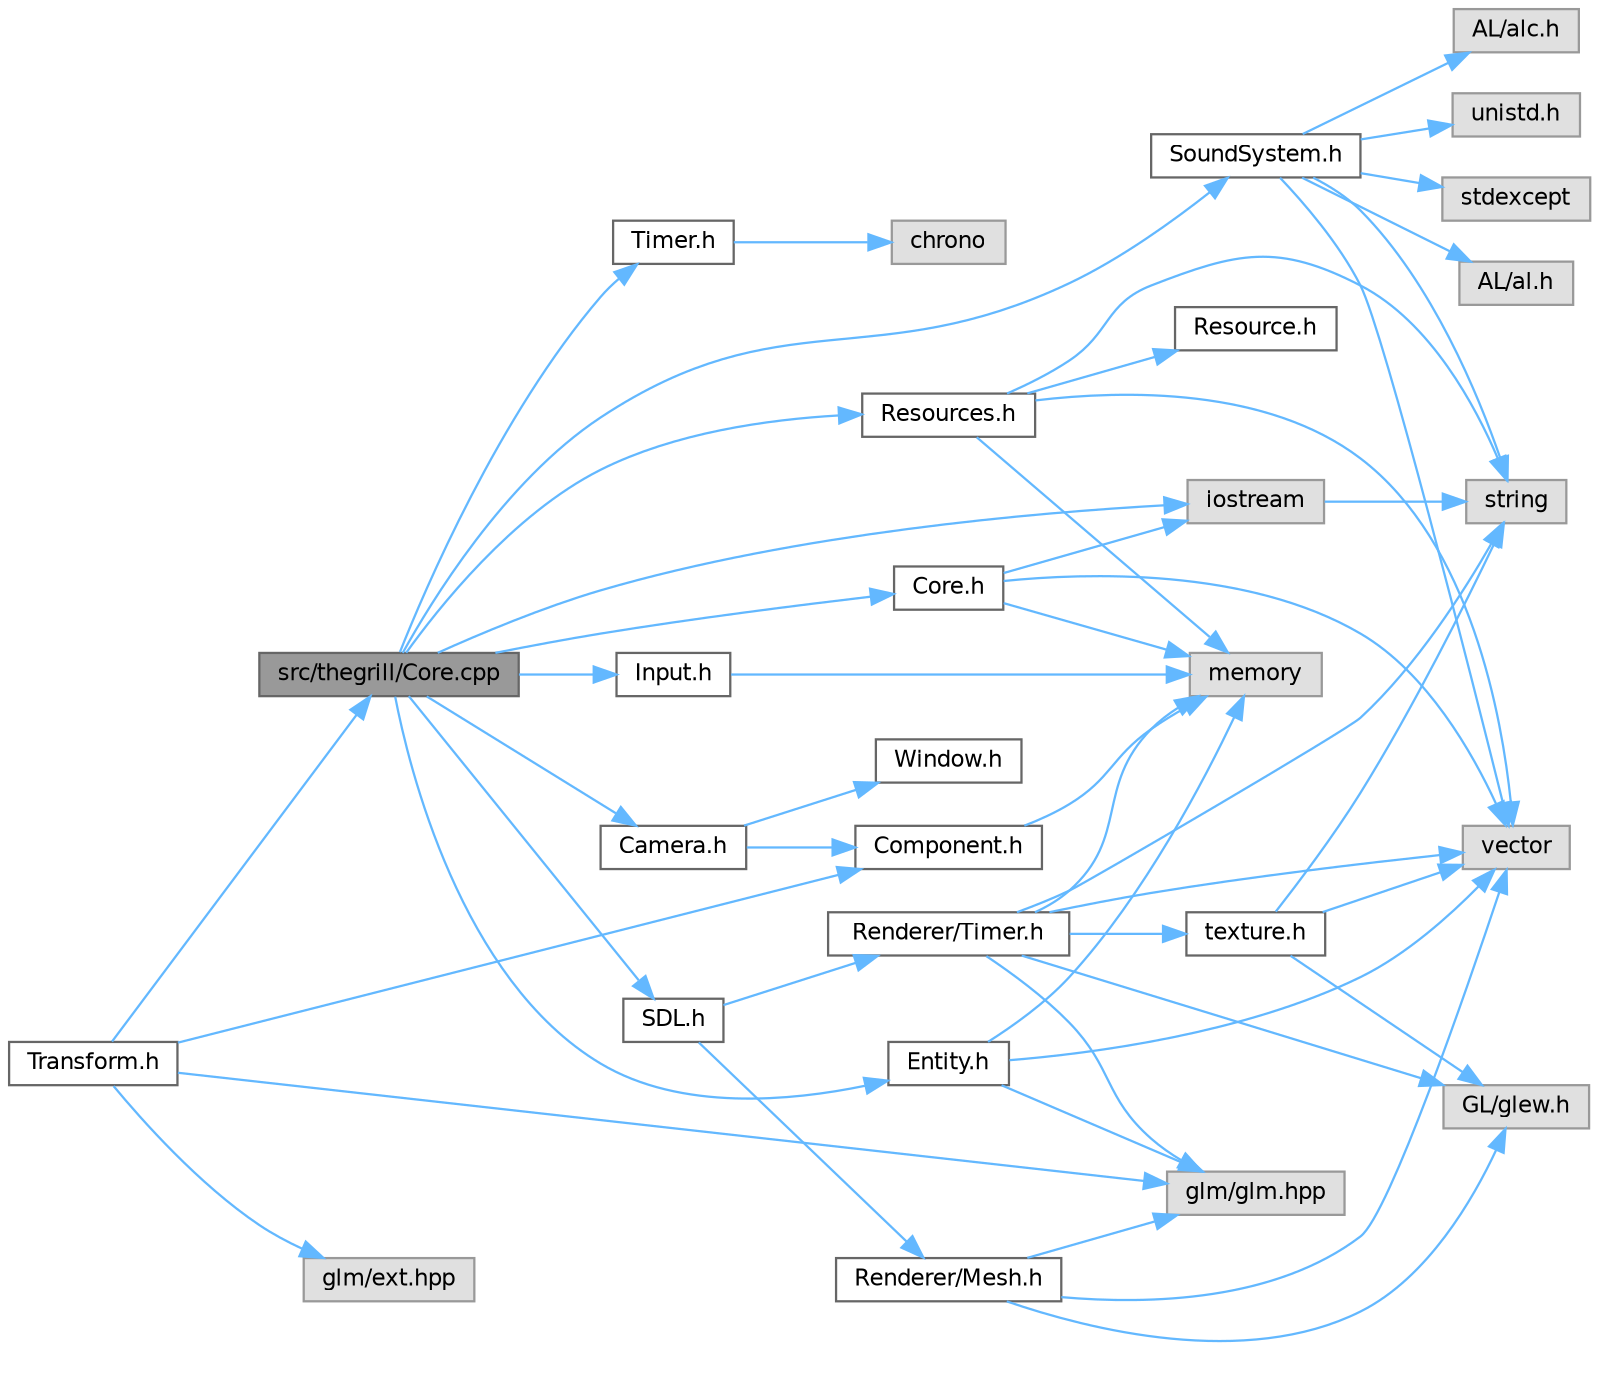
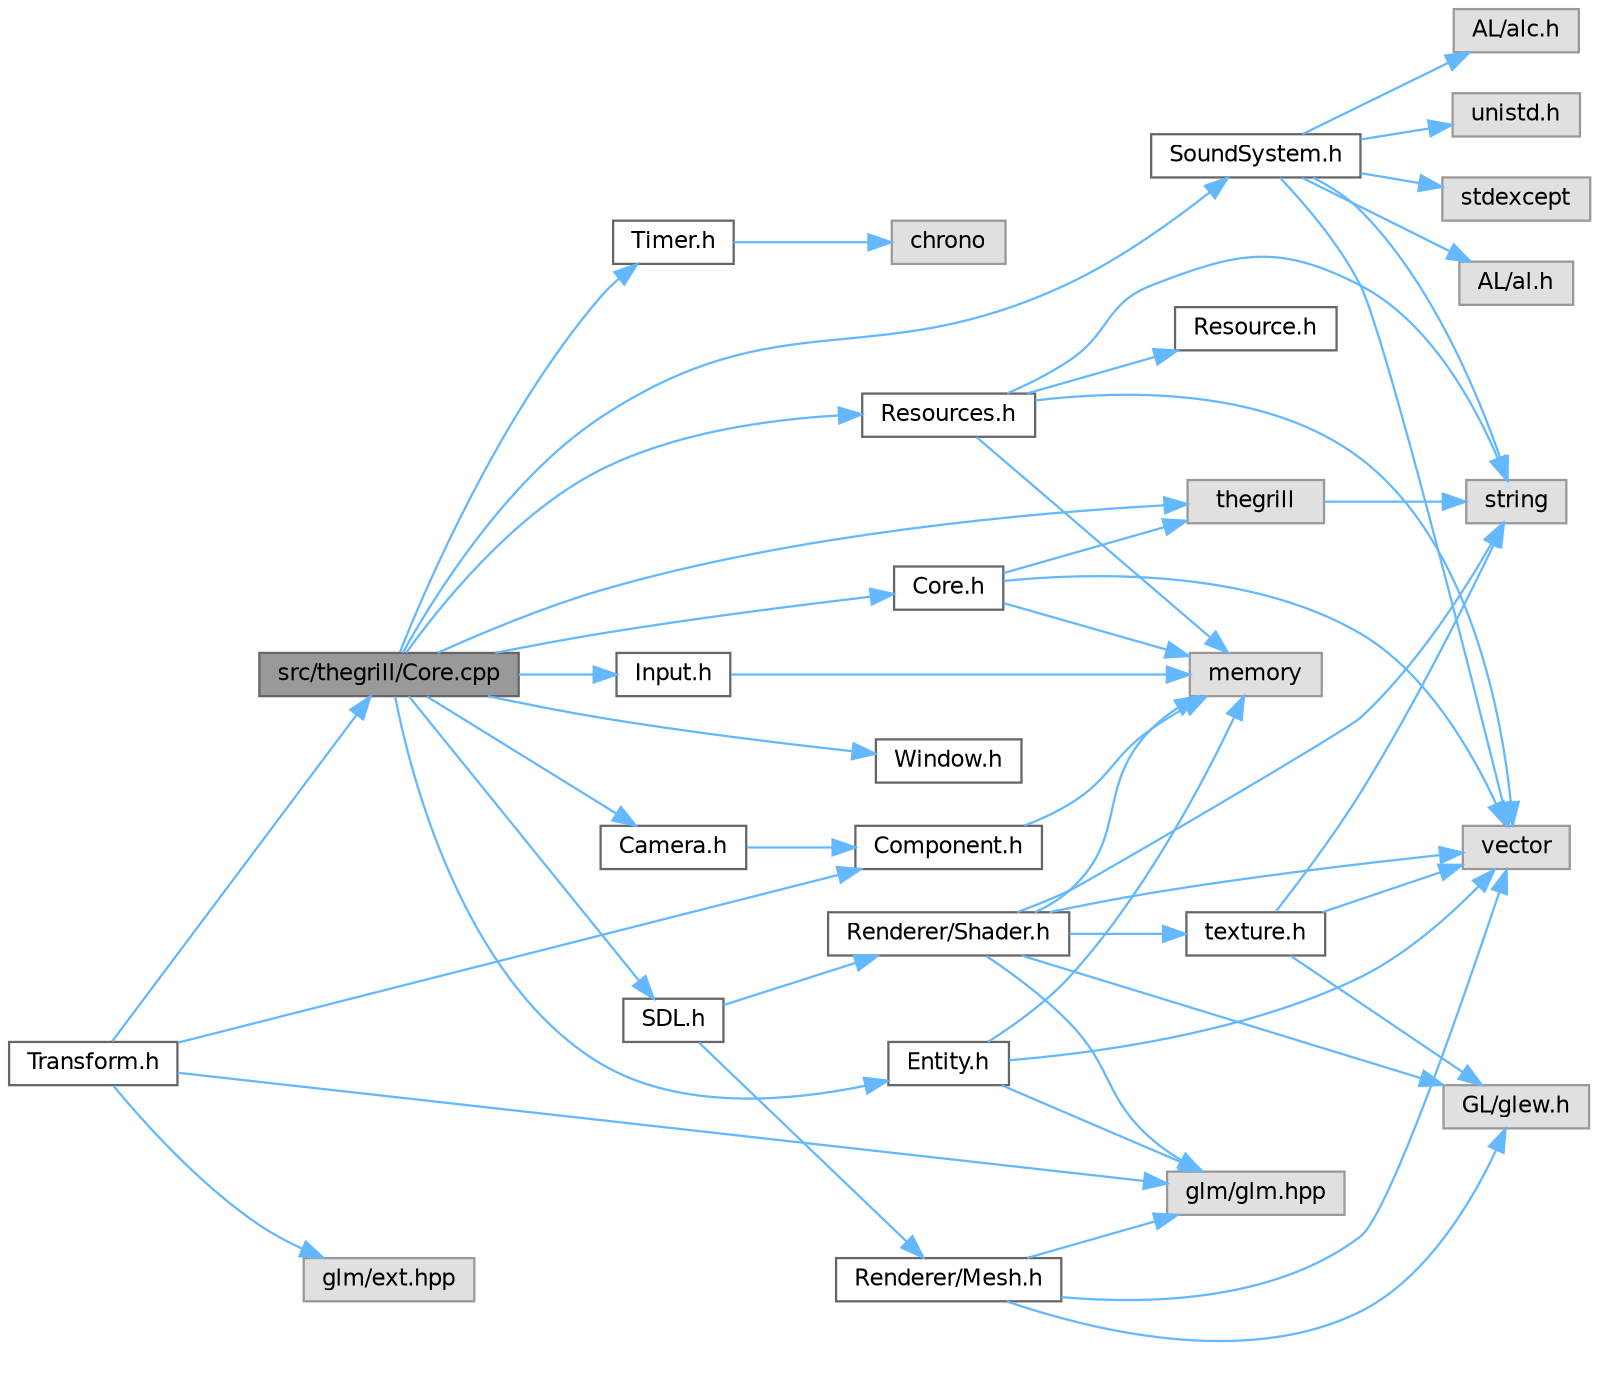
(1256, 502) -> (1256, 502)
(800, 808) -> (669, 728)
(949, 934) -> (949, 934)
